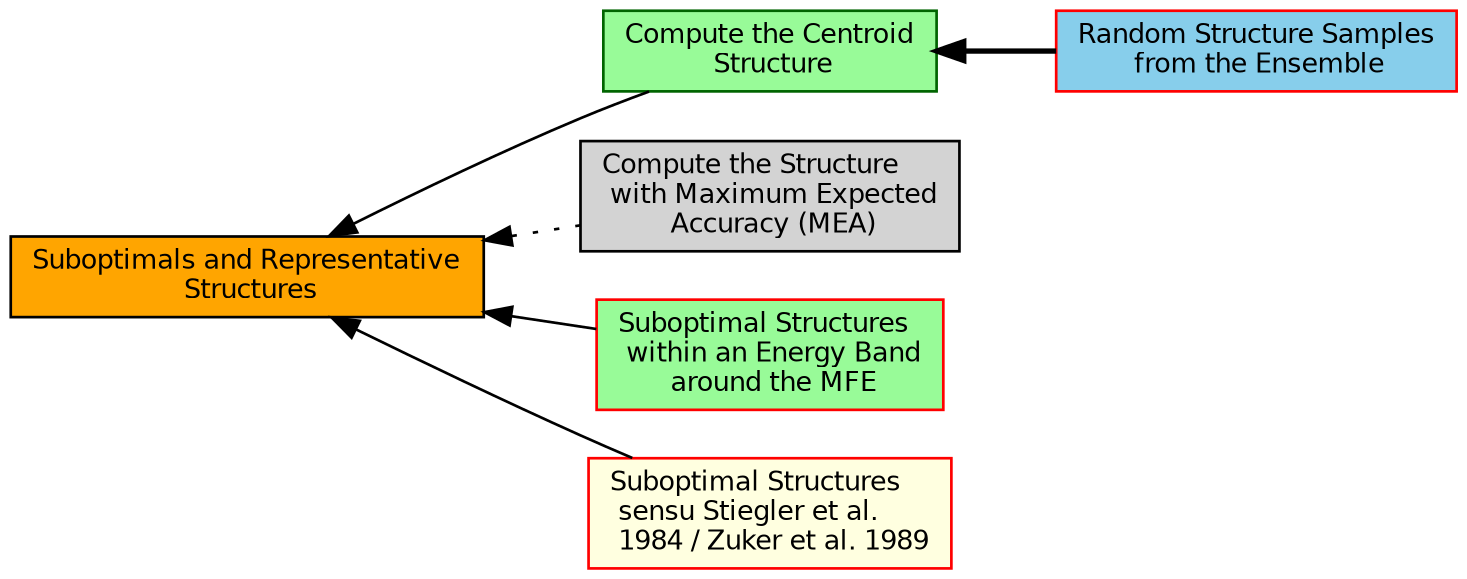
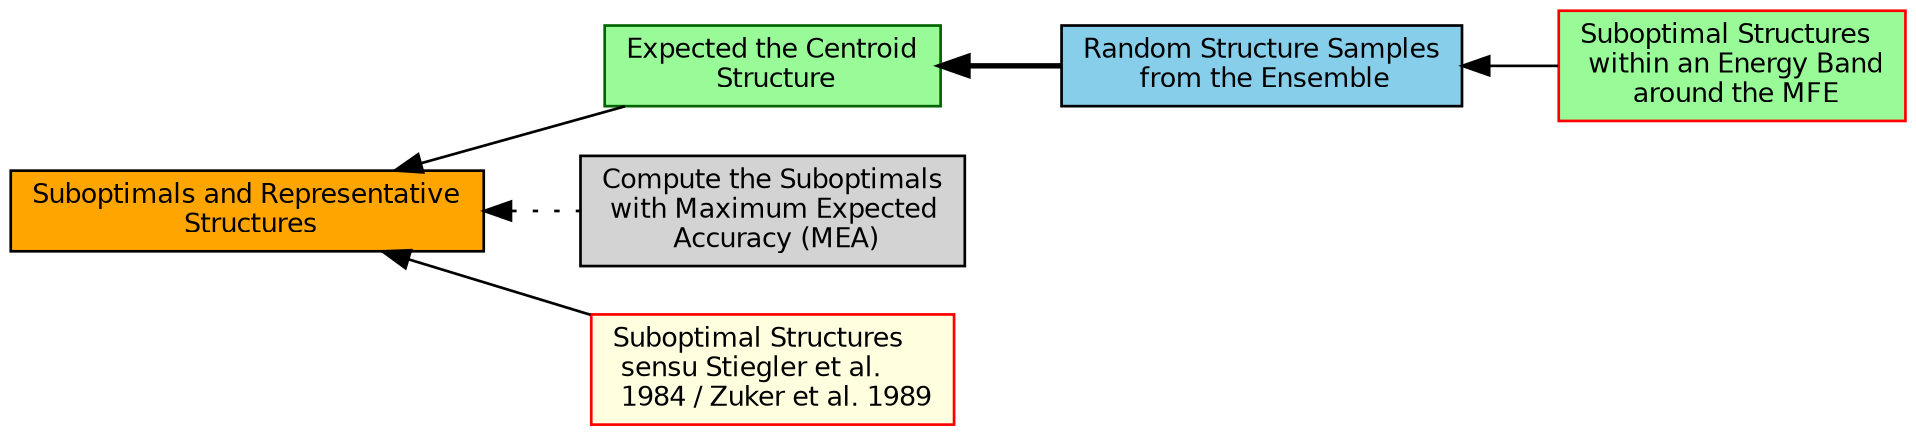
(770, 51) -> (773, 66)
(1256, 51) -> (1262, 66)
(770, 196) -> (773, 211)
(554, 323) -> (1524, 66)
